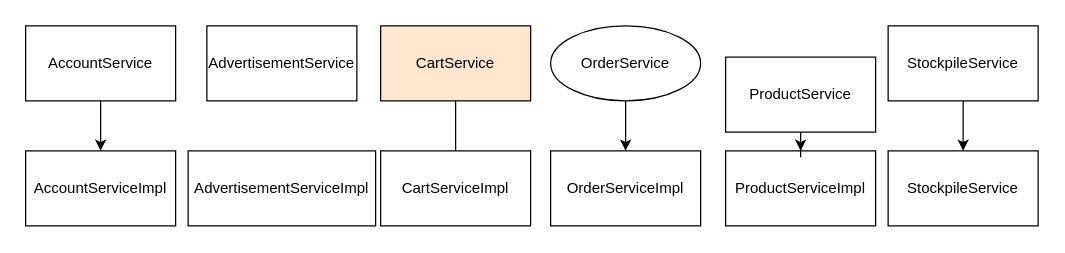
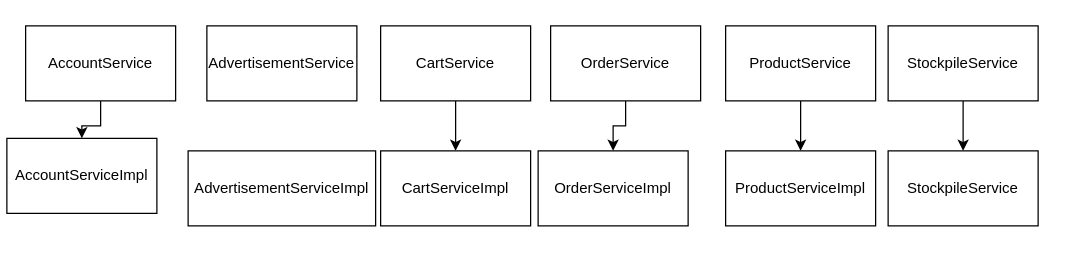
(456, 63) -> (456, 63)
(626, 63) -> (626, 63)
(801, 94) -> (801, 63)
(456, 144) -> (456, 141)
(101, 188) -> (82, 176)
(626, 188) -> (613, 188)
